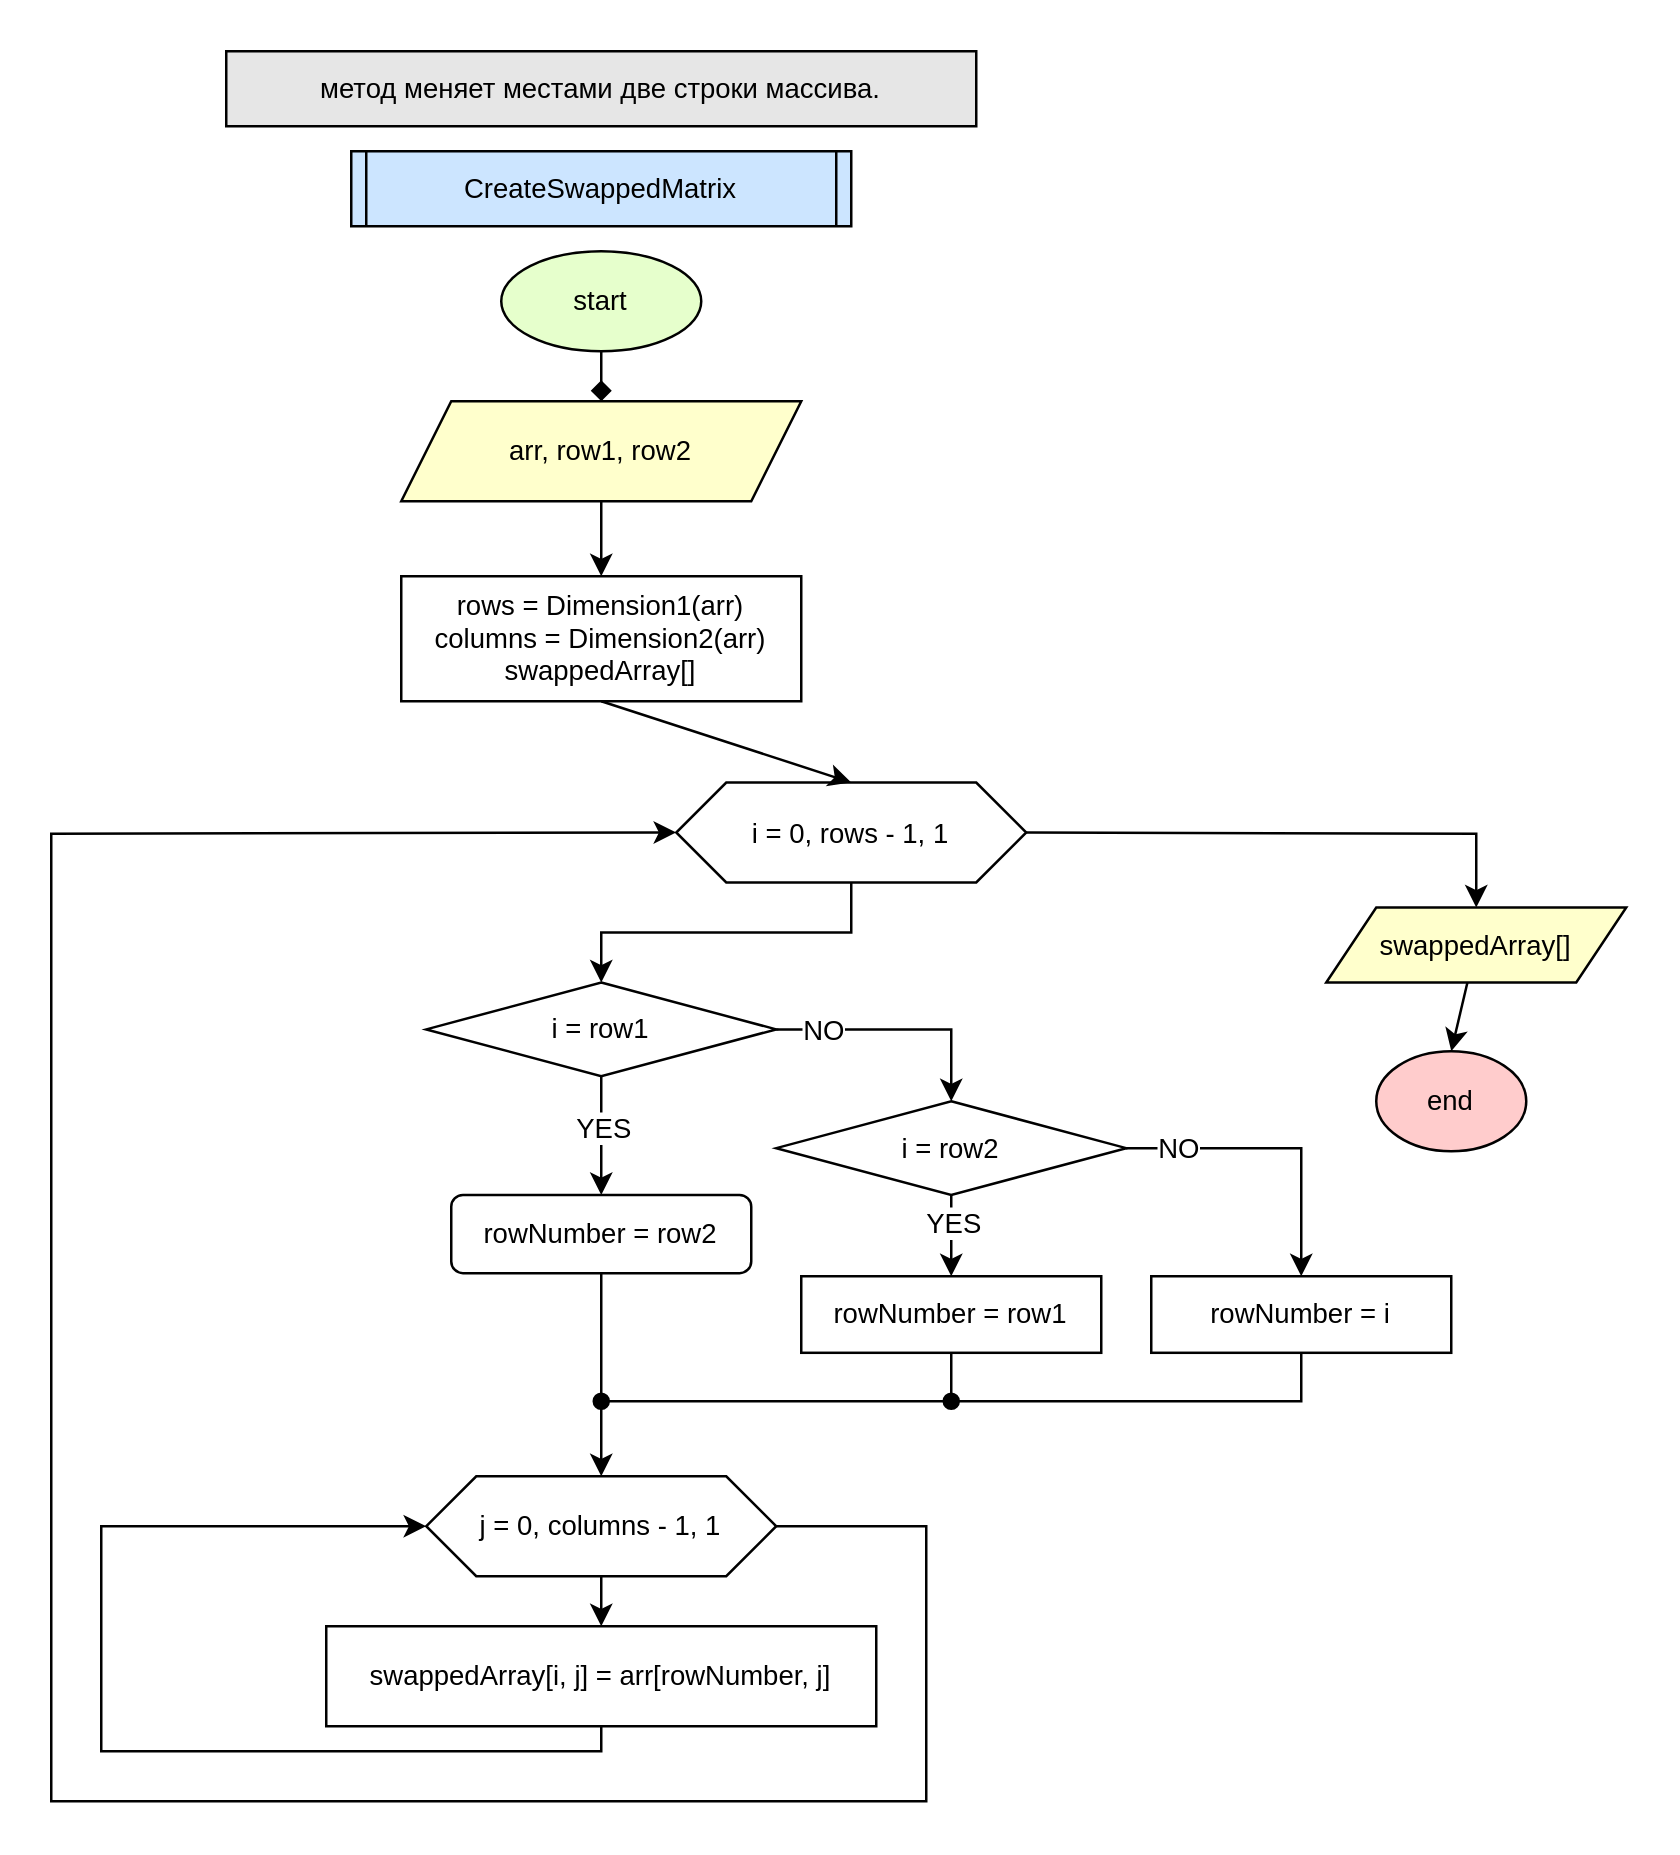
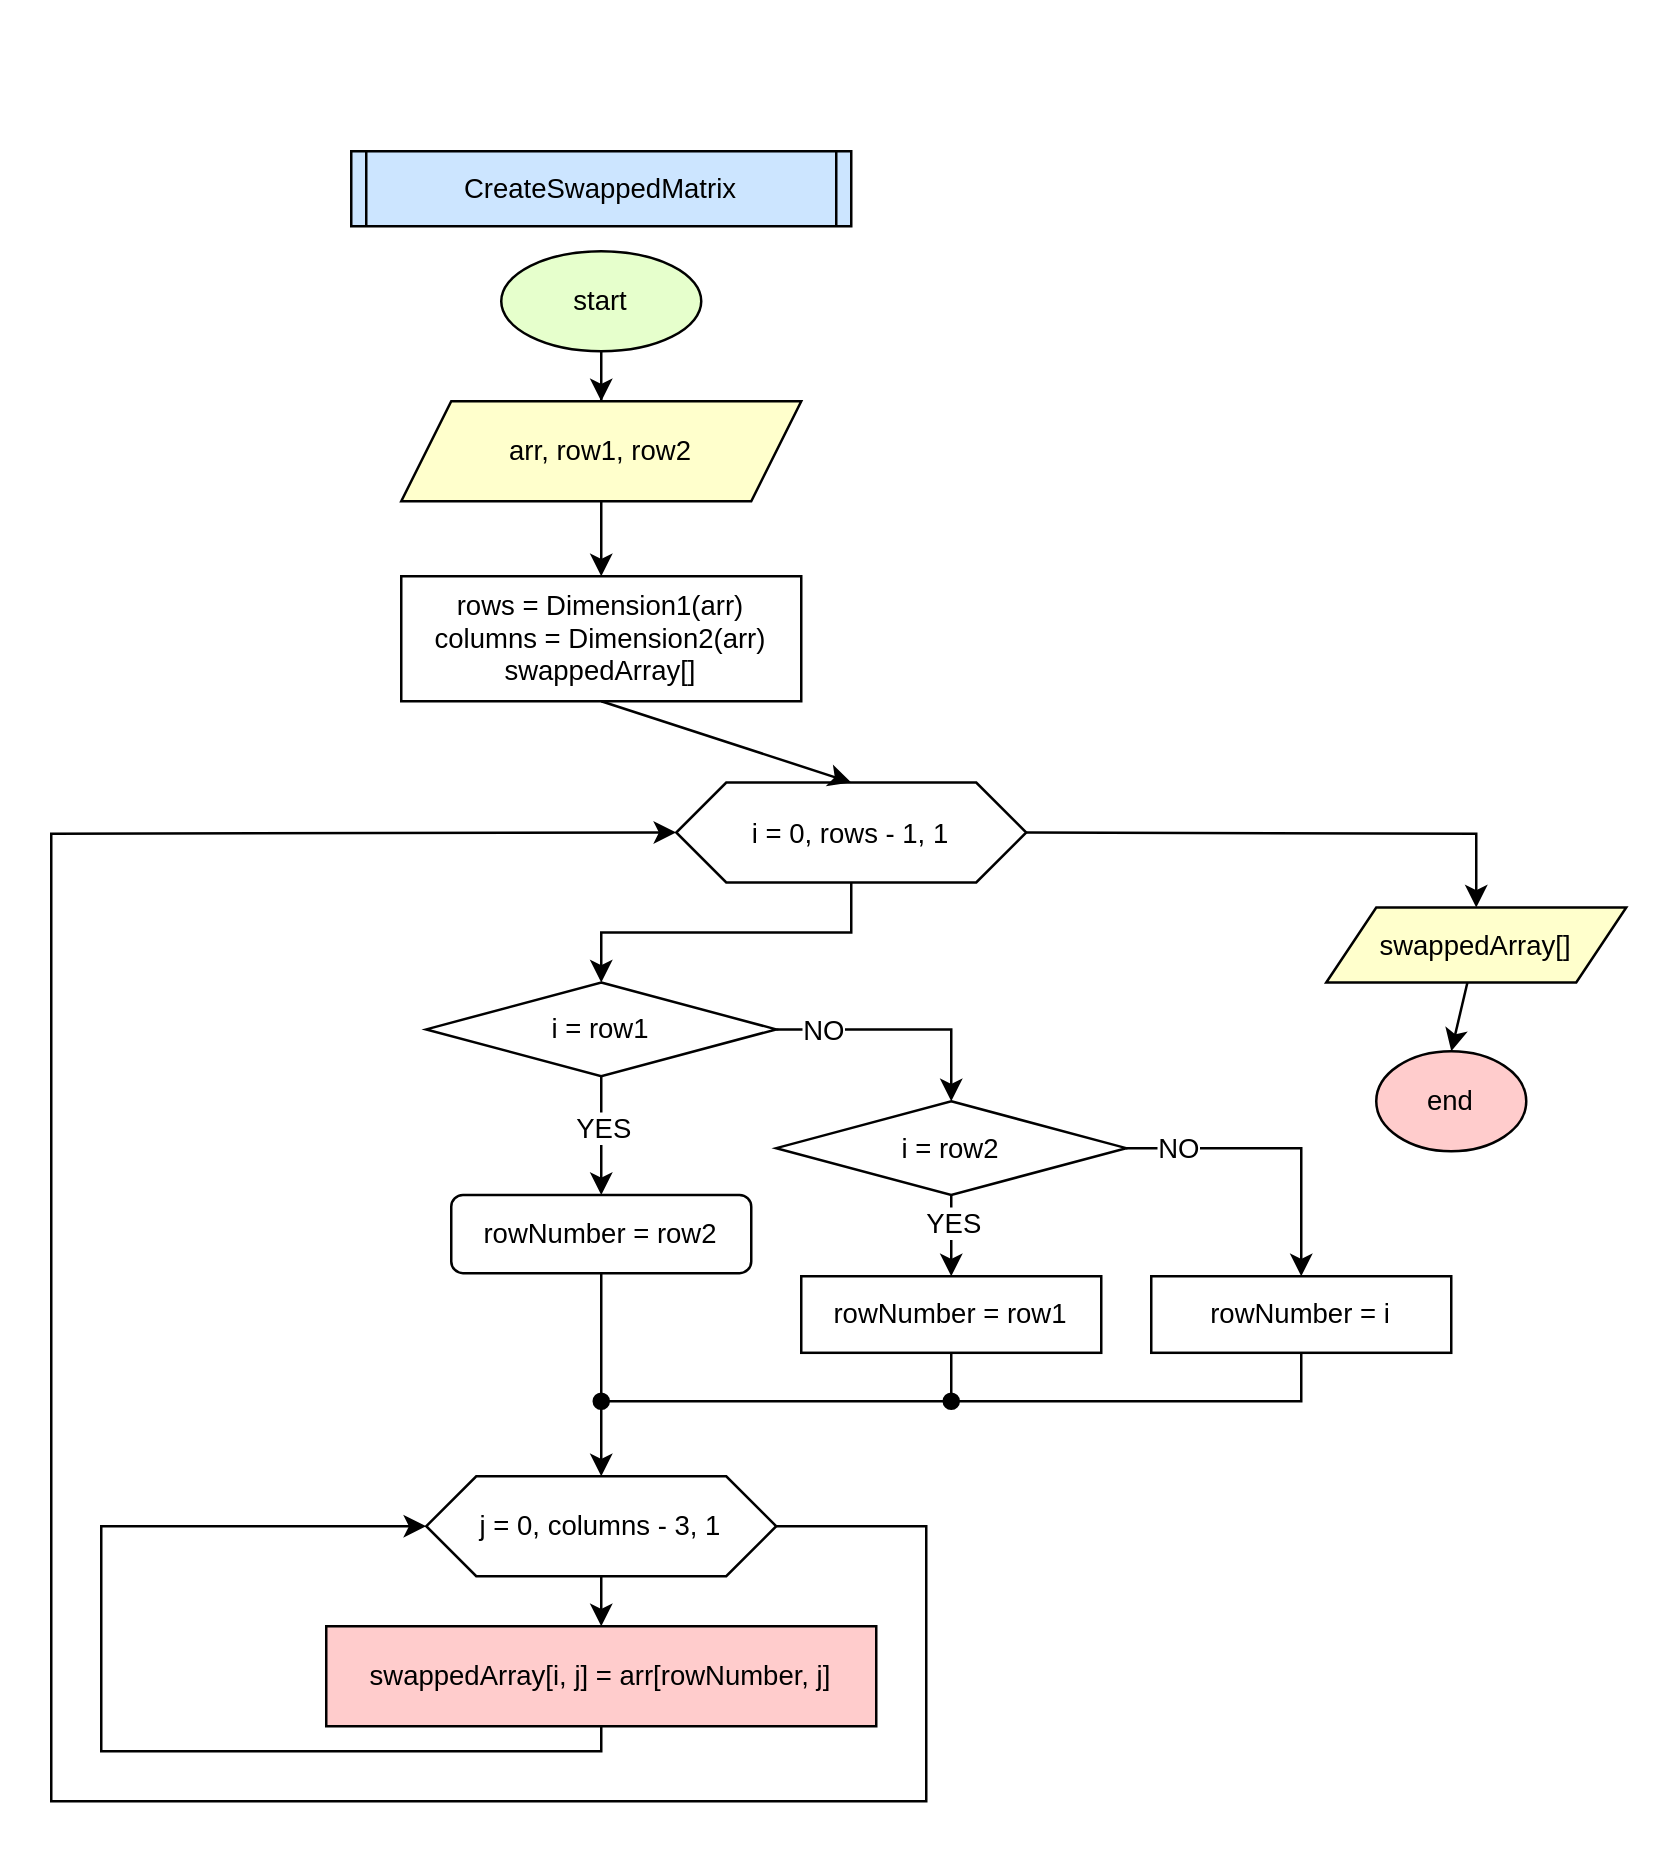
(601, 89) -> none
(601, 381) -> (601, 382)
(601, 1526) -> (601, 1526)
(601, 1676) -> (601, 1676)
